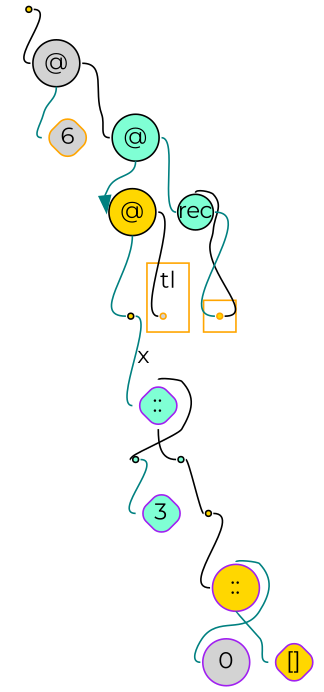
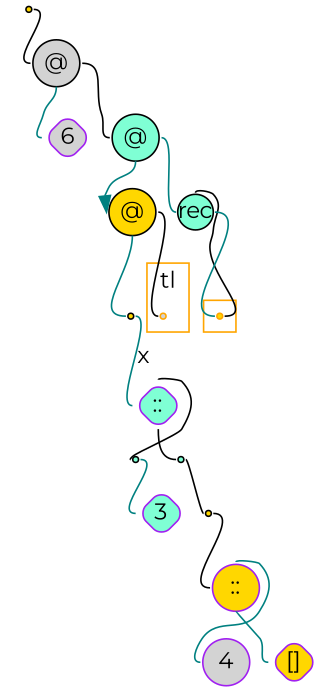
(68, 138) -> (68, 138)
(226, 662) -> (226, 662)
